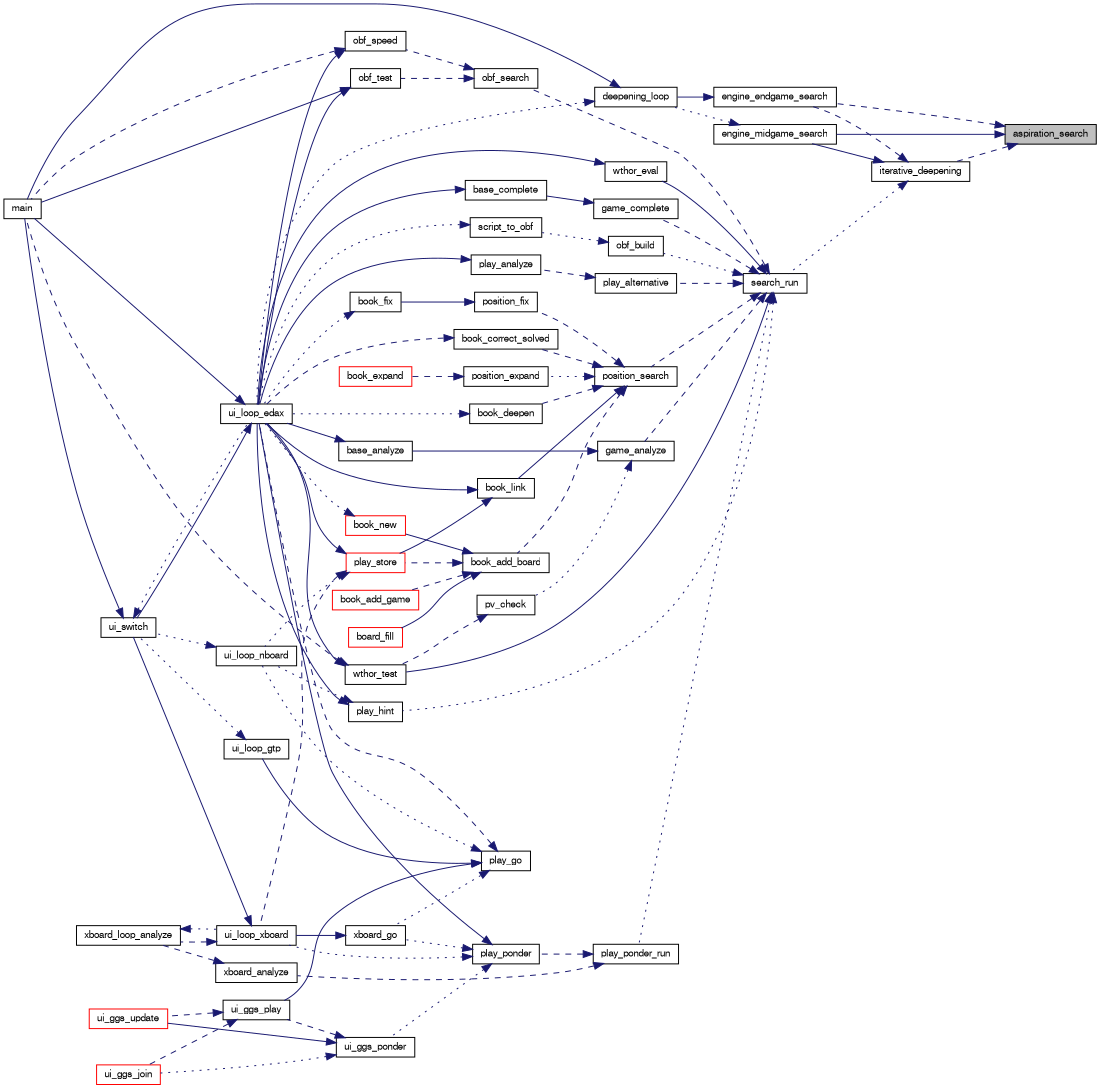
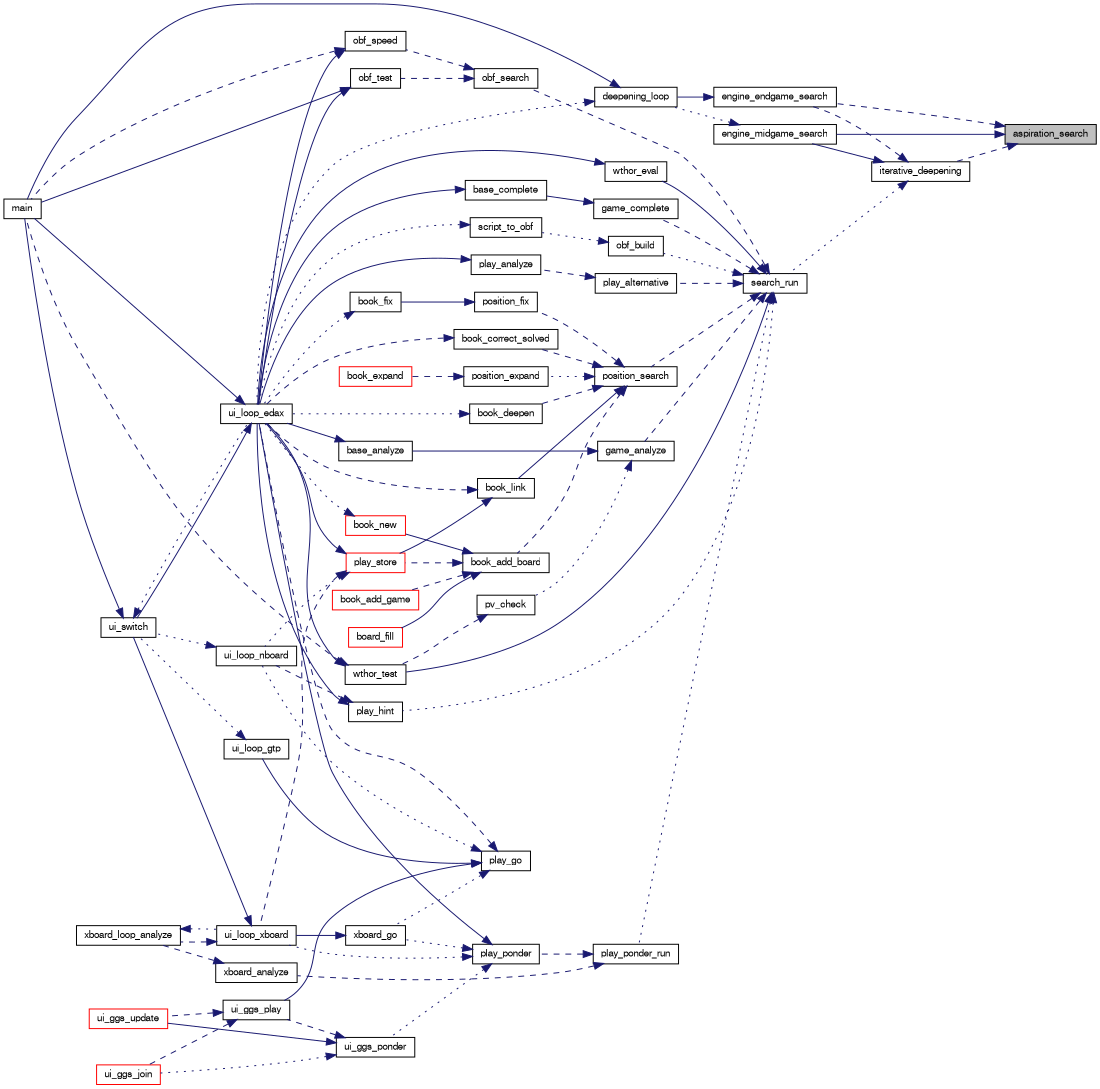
(359, 478) -> (359, 478)
(296, 676) -> (296, 676)
